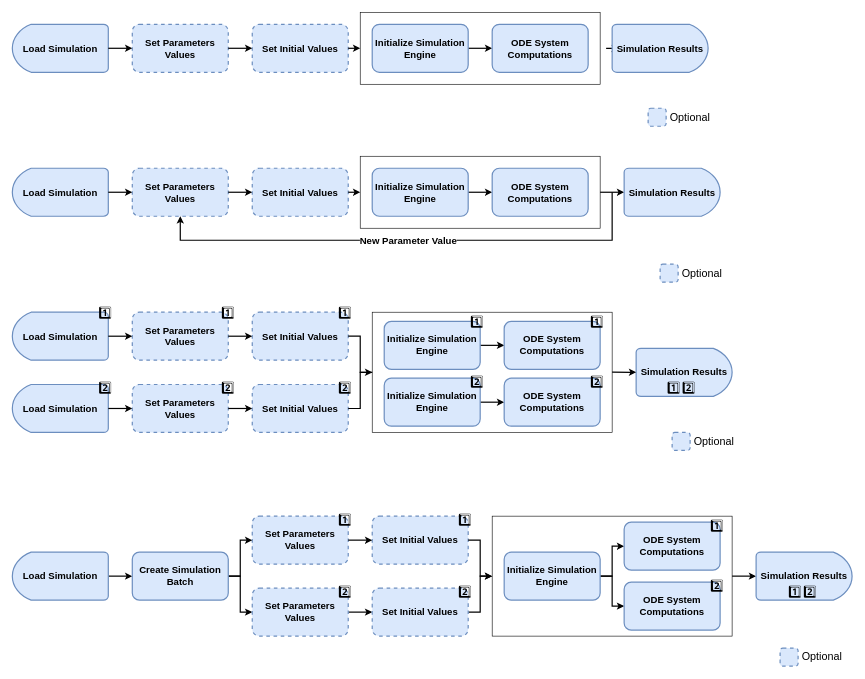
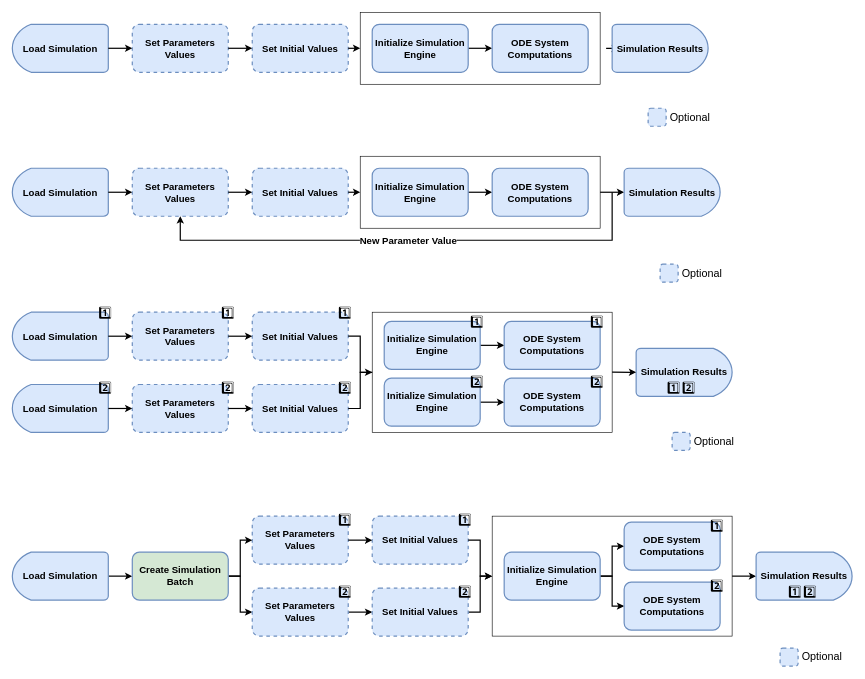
(180, 576) -> (180, 576)
